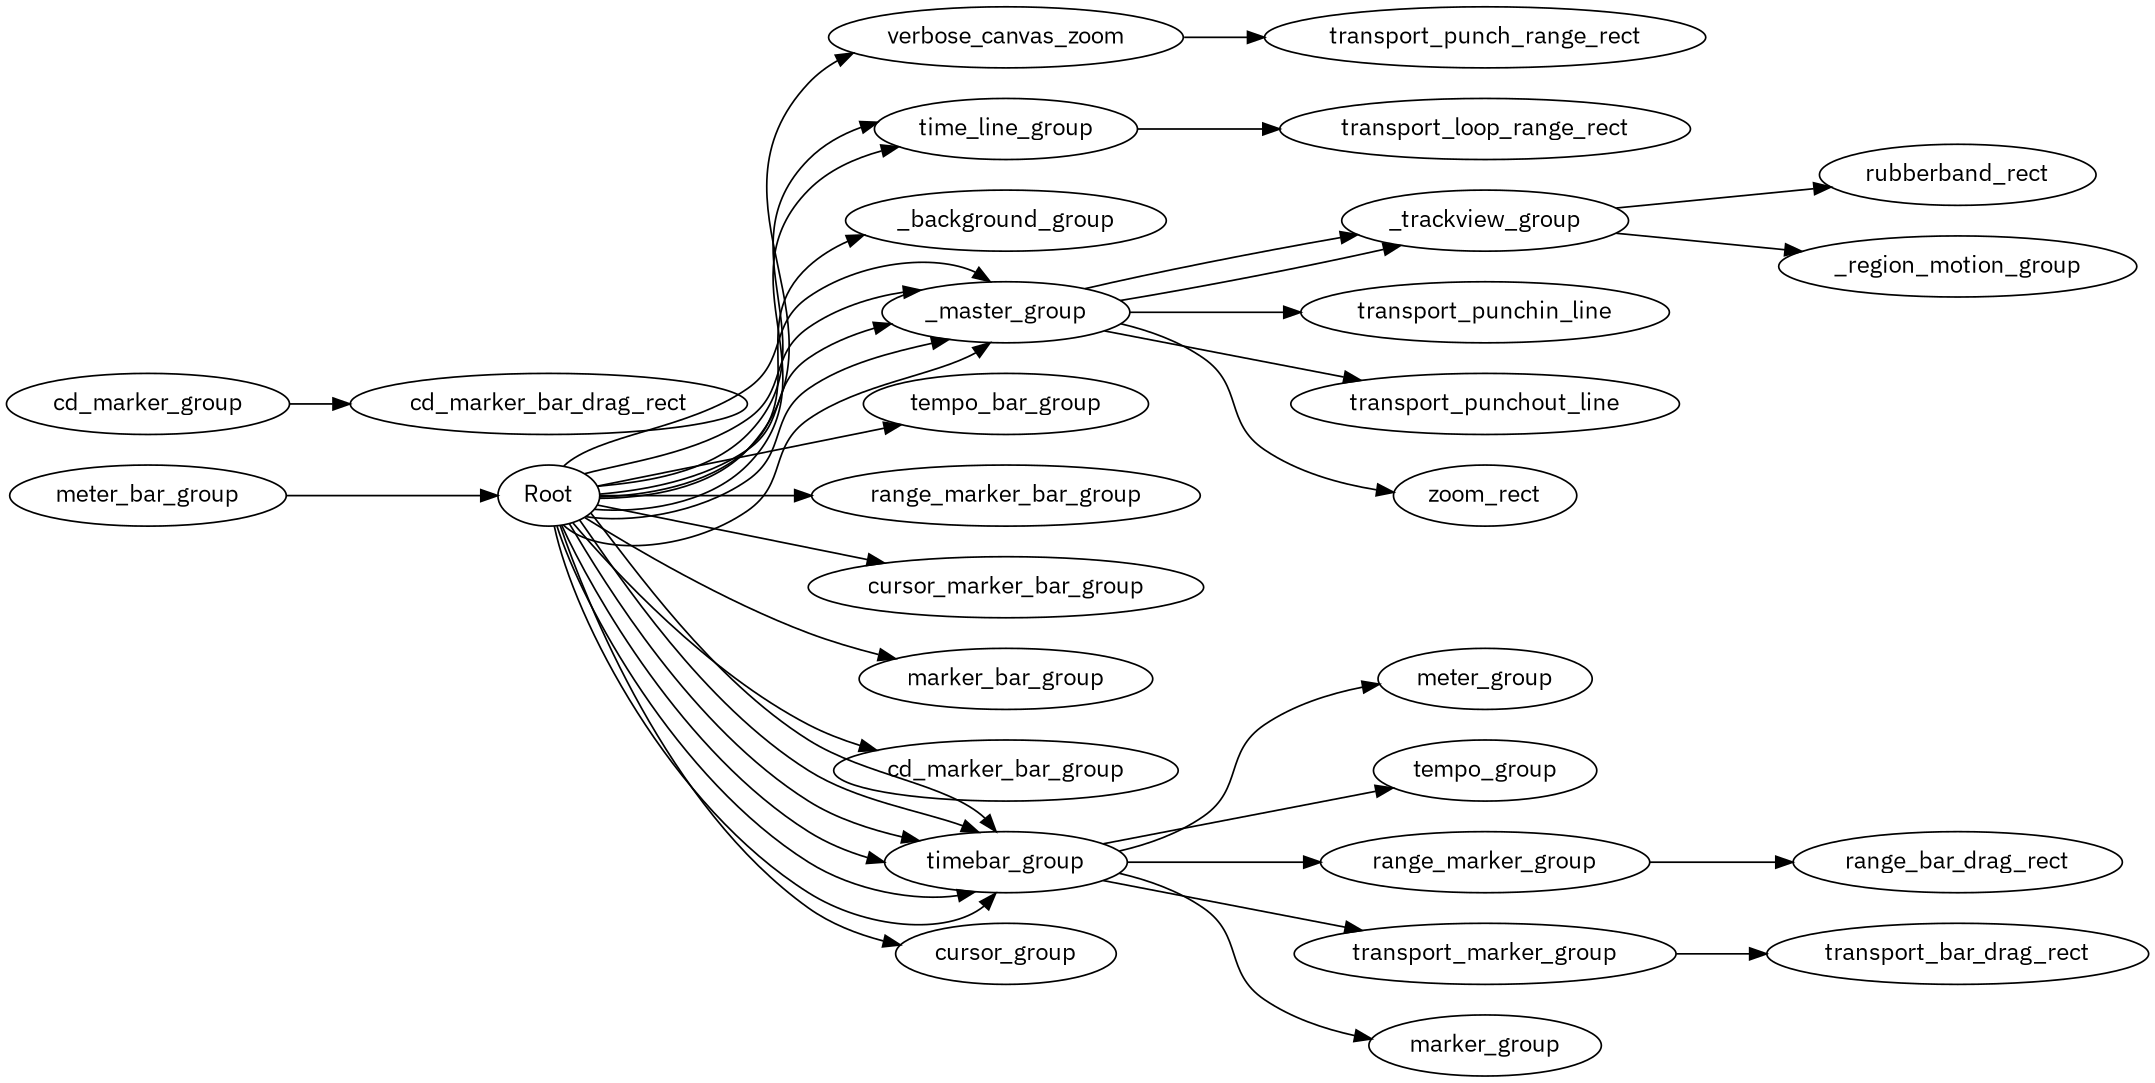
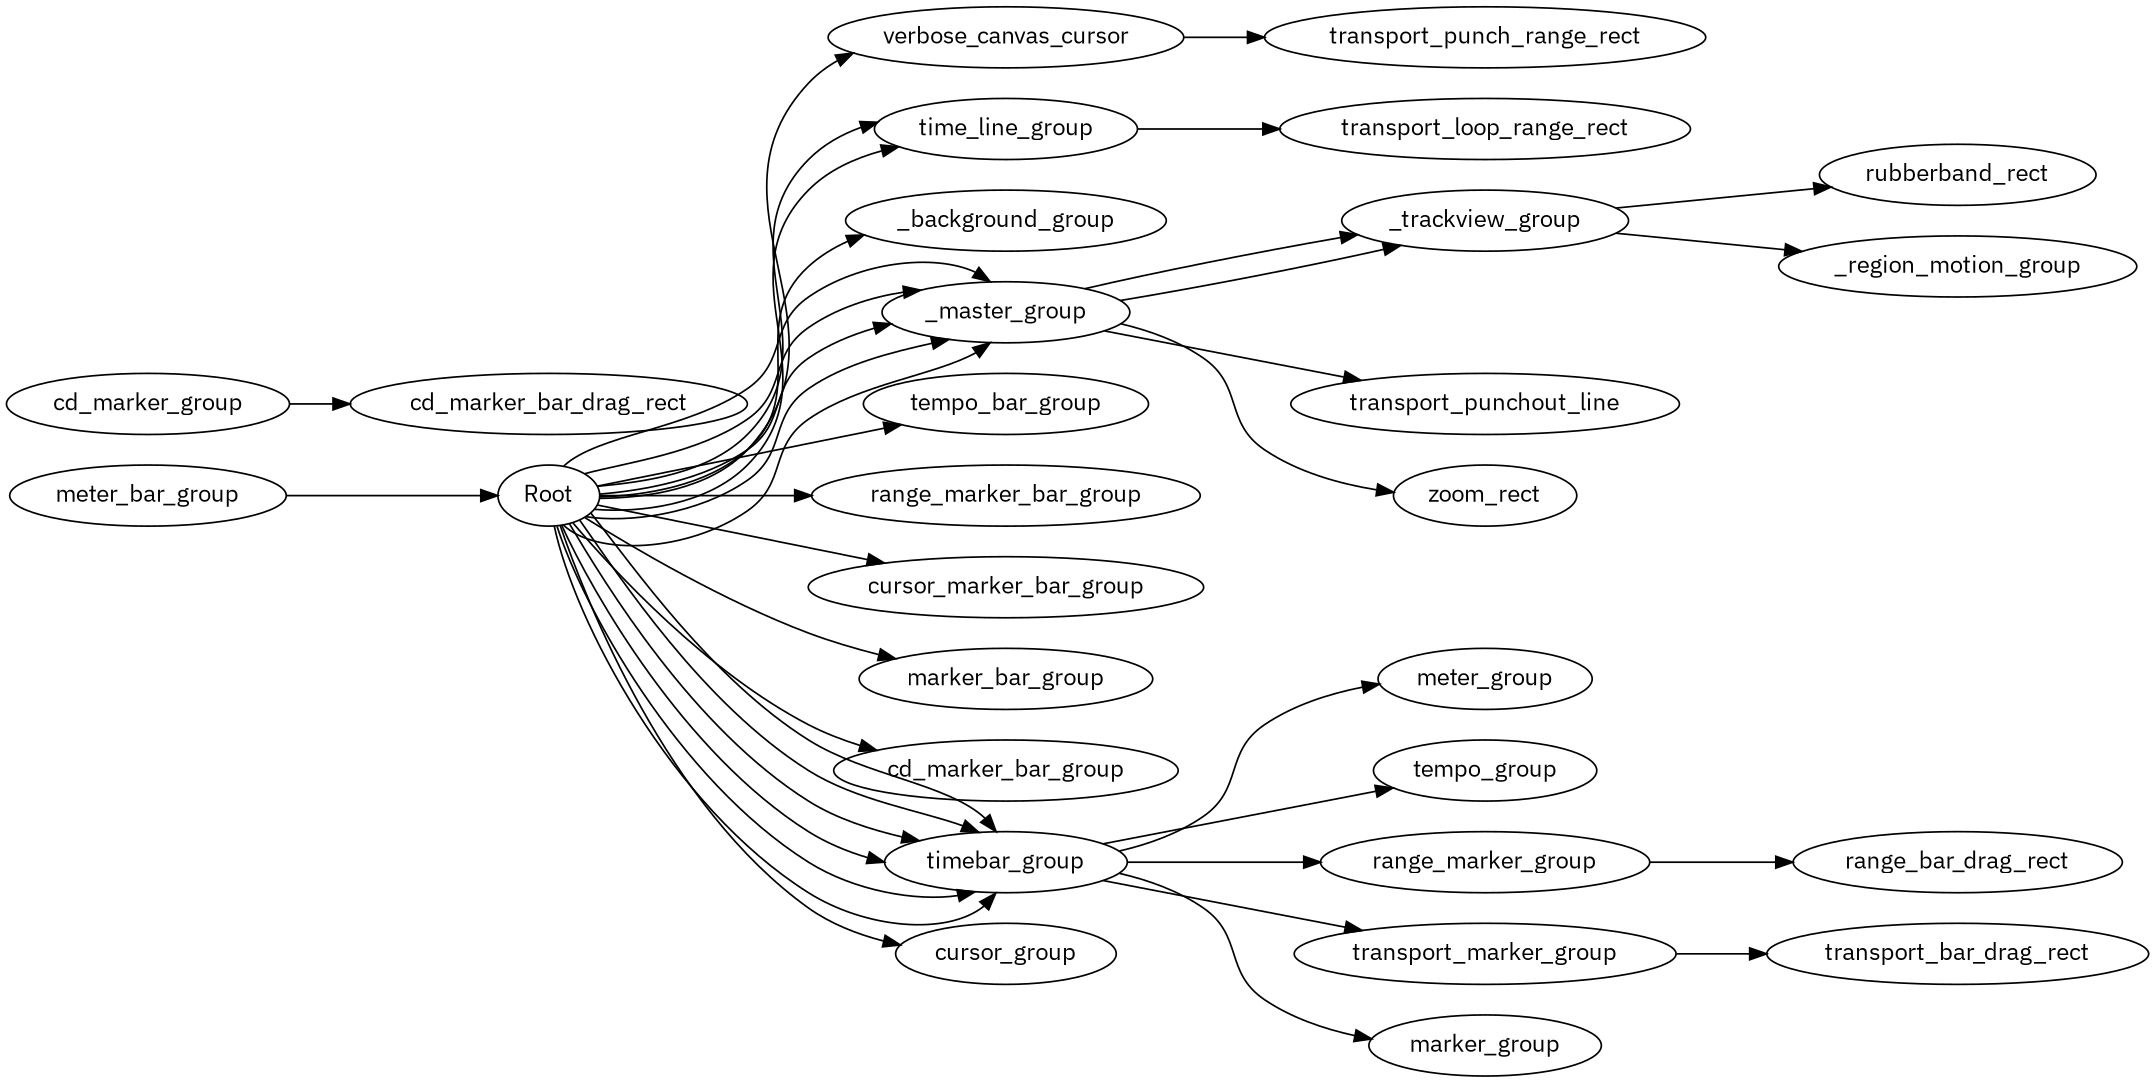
(1006, 37) -> (1006, 37)
(1485, 312) -> none
